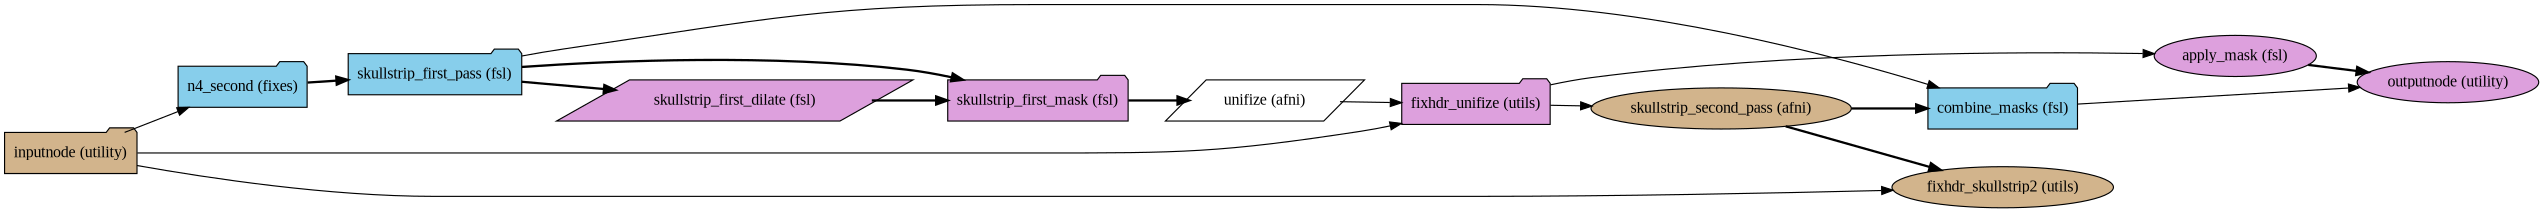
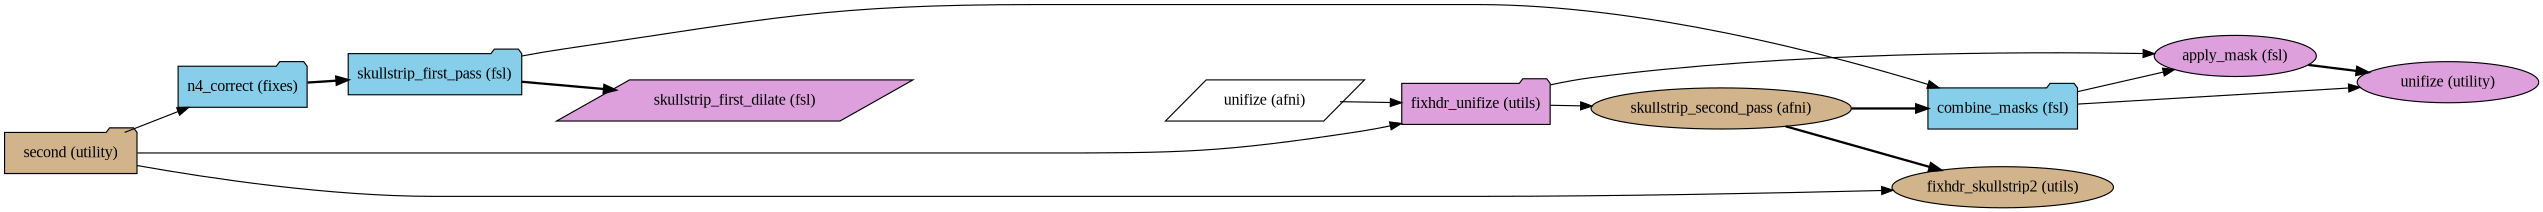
none -> (2120, 82)
(2448, 82) -> (2448, 82)
(243, 87) -> (243, 87)
(1038, 100) -> none
(71, 153) -> (71, 153)
